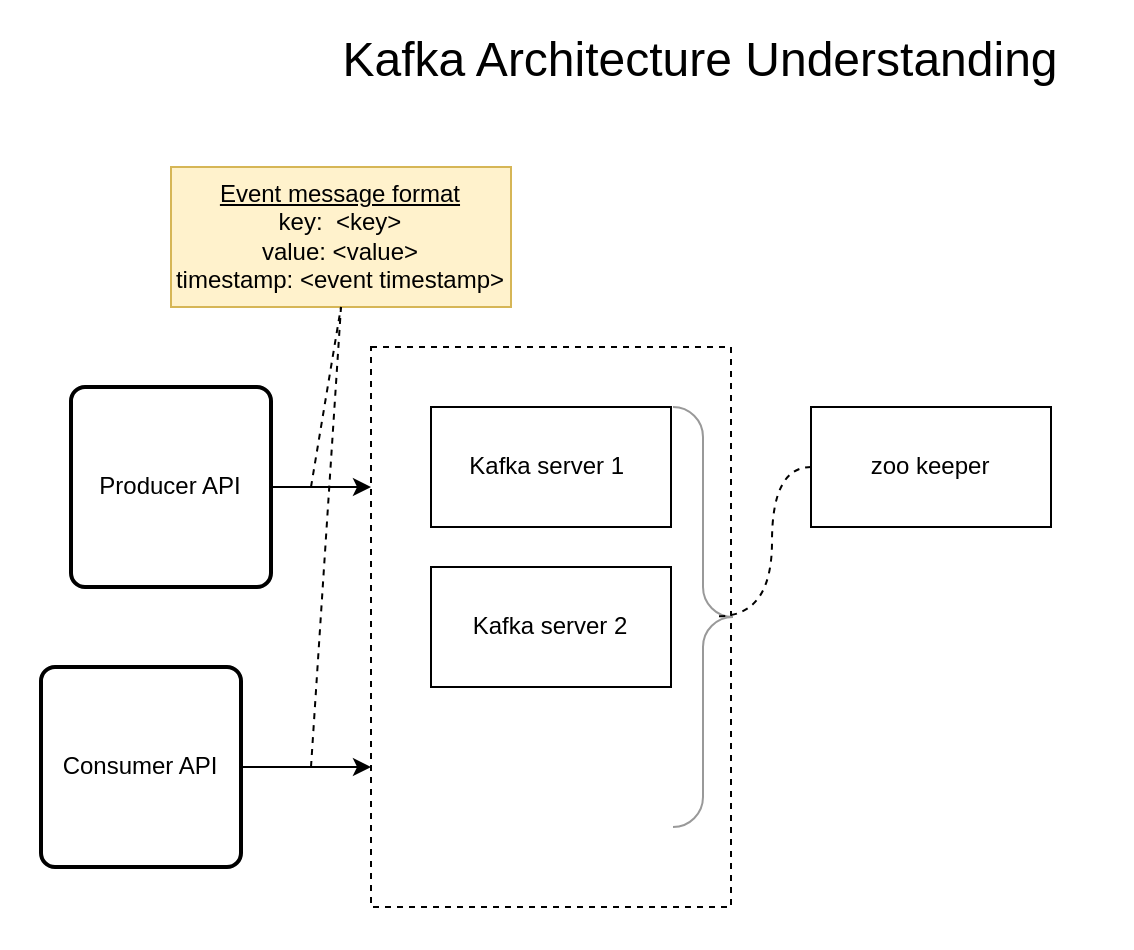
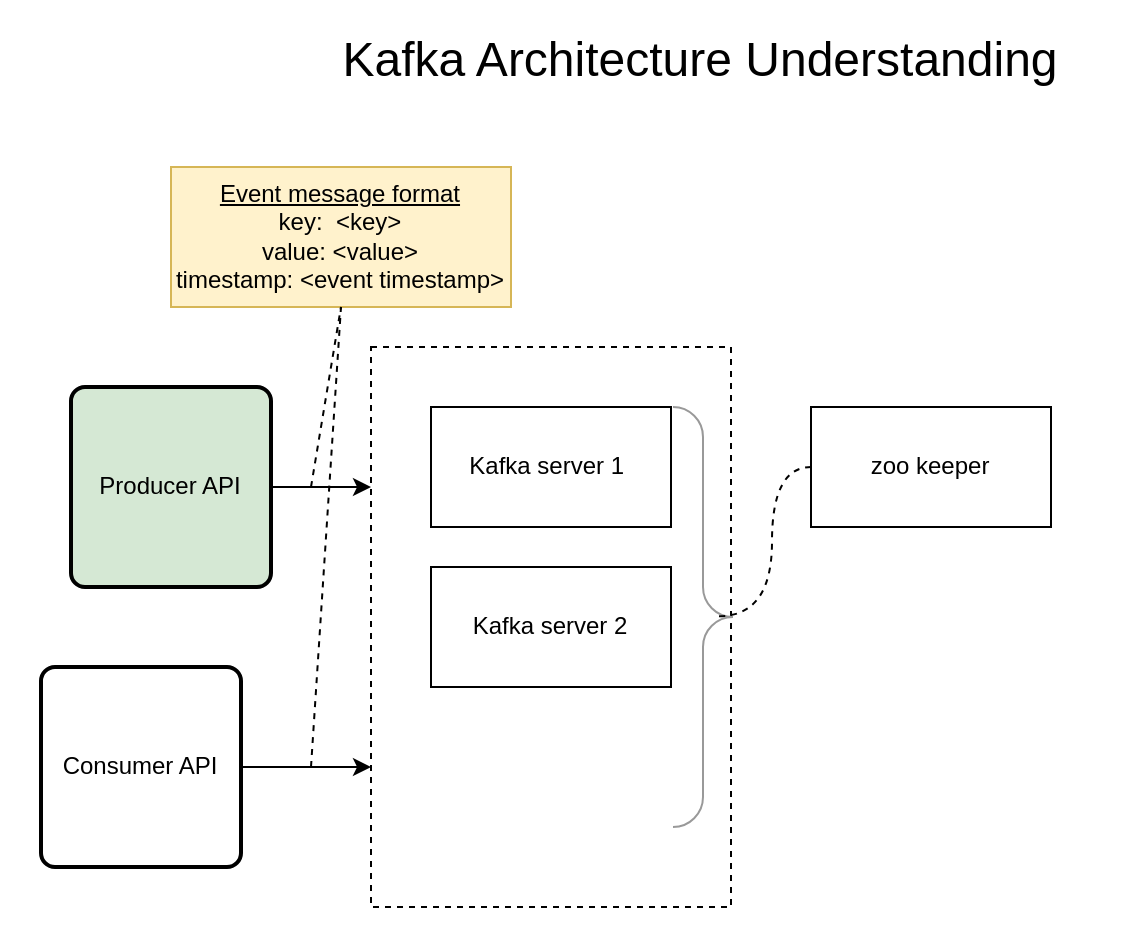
(171, 487) -> (171, 487)
